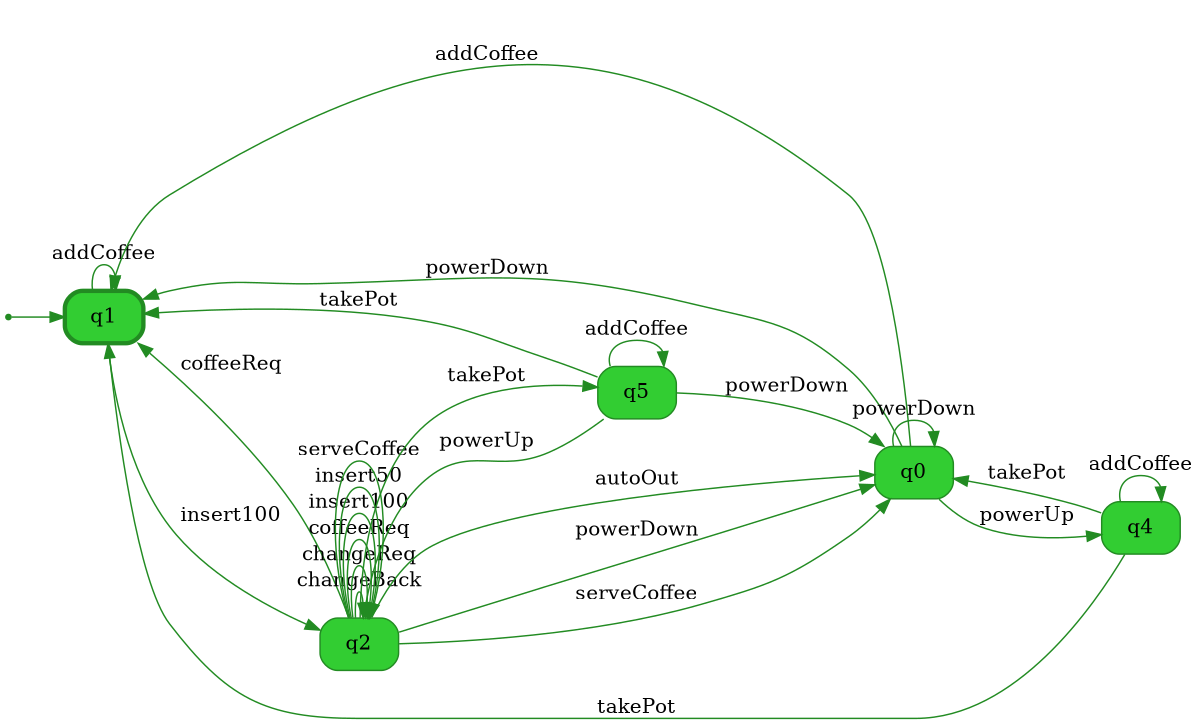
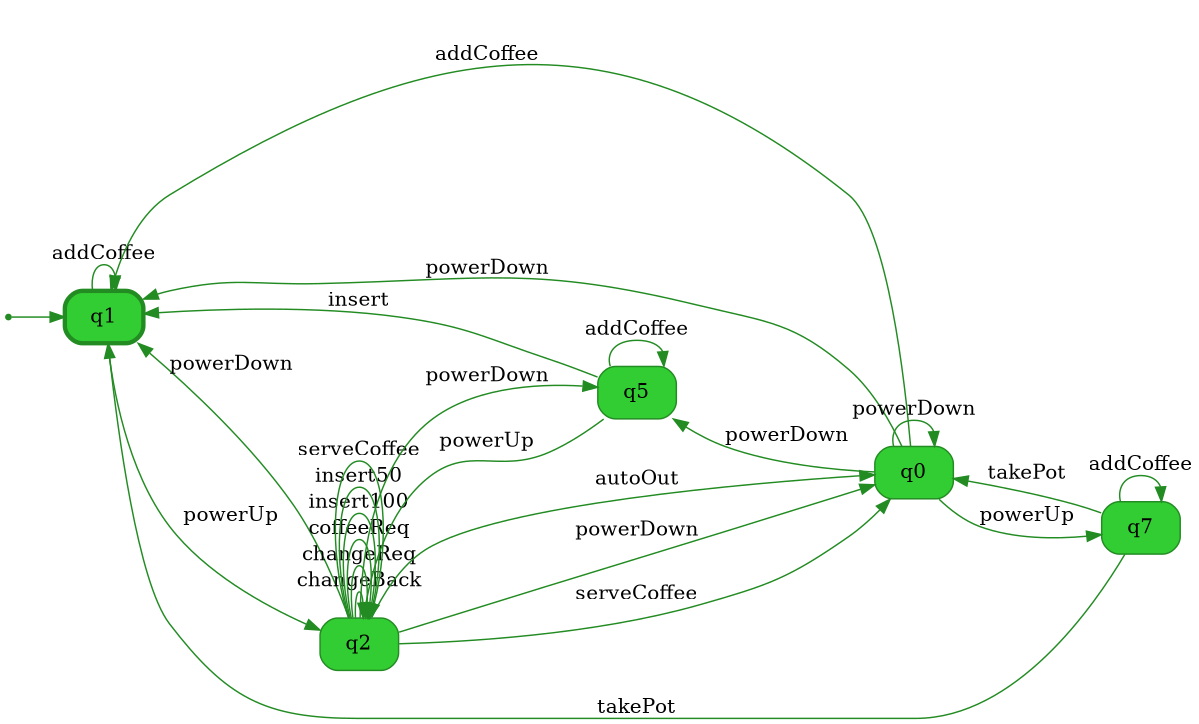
(359, 300) -> (359, 300)
(231, 364) -> (231, 364)
(487, 376) -> (487, 376)
(777, 404) -> (777, 461)
(231, 516) -> (231, 516)
(1141, 528) -> (1141, 528)
